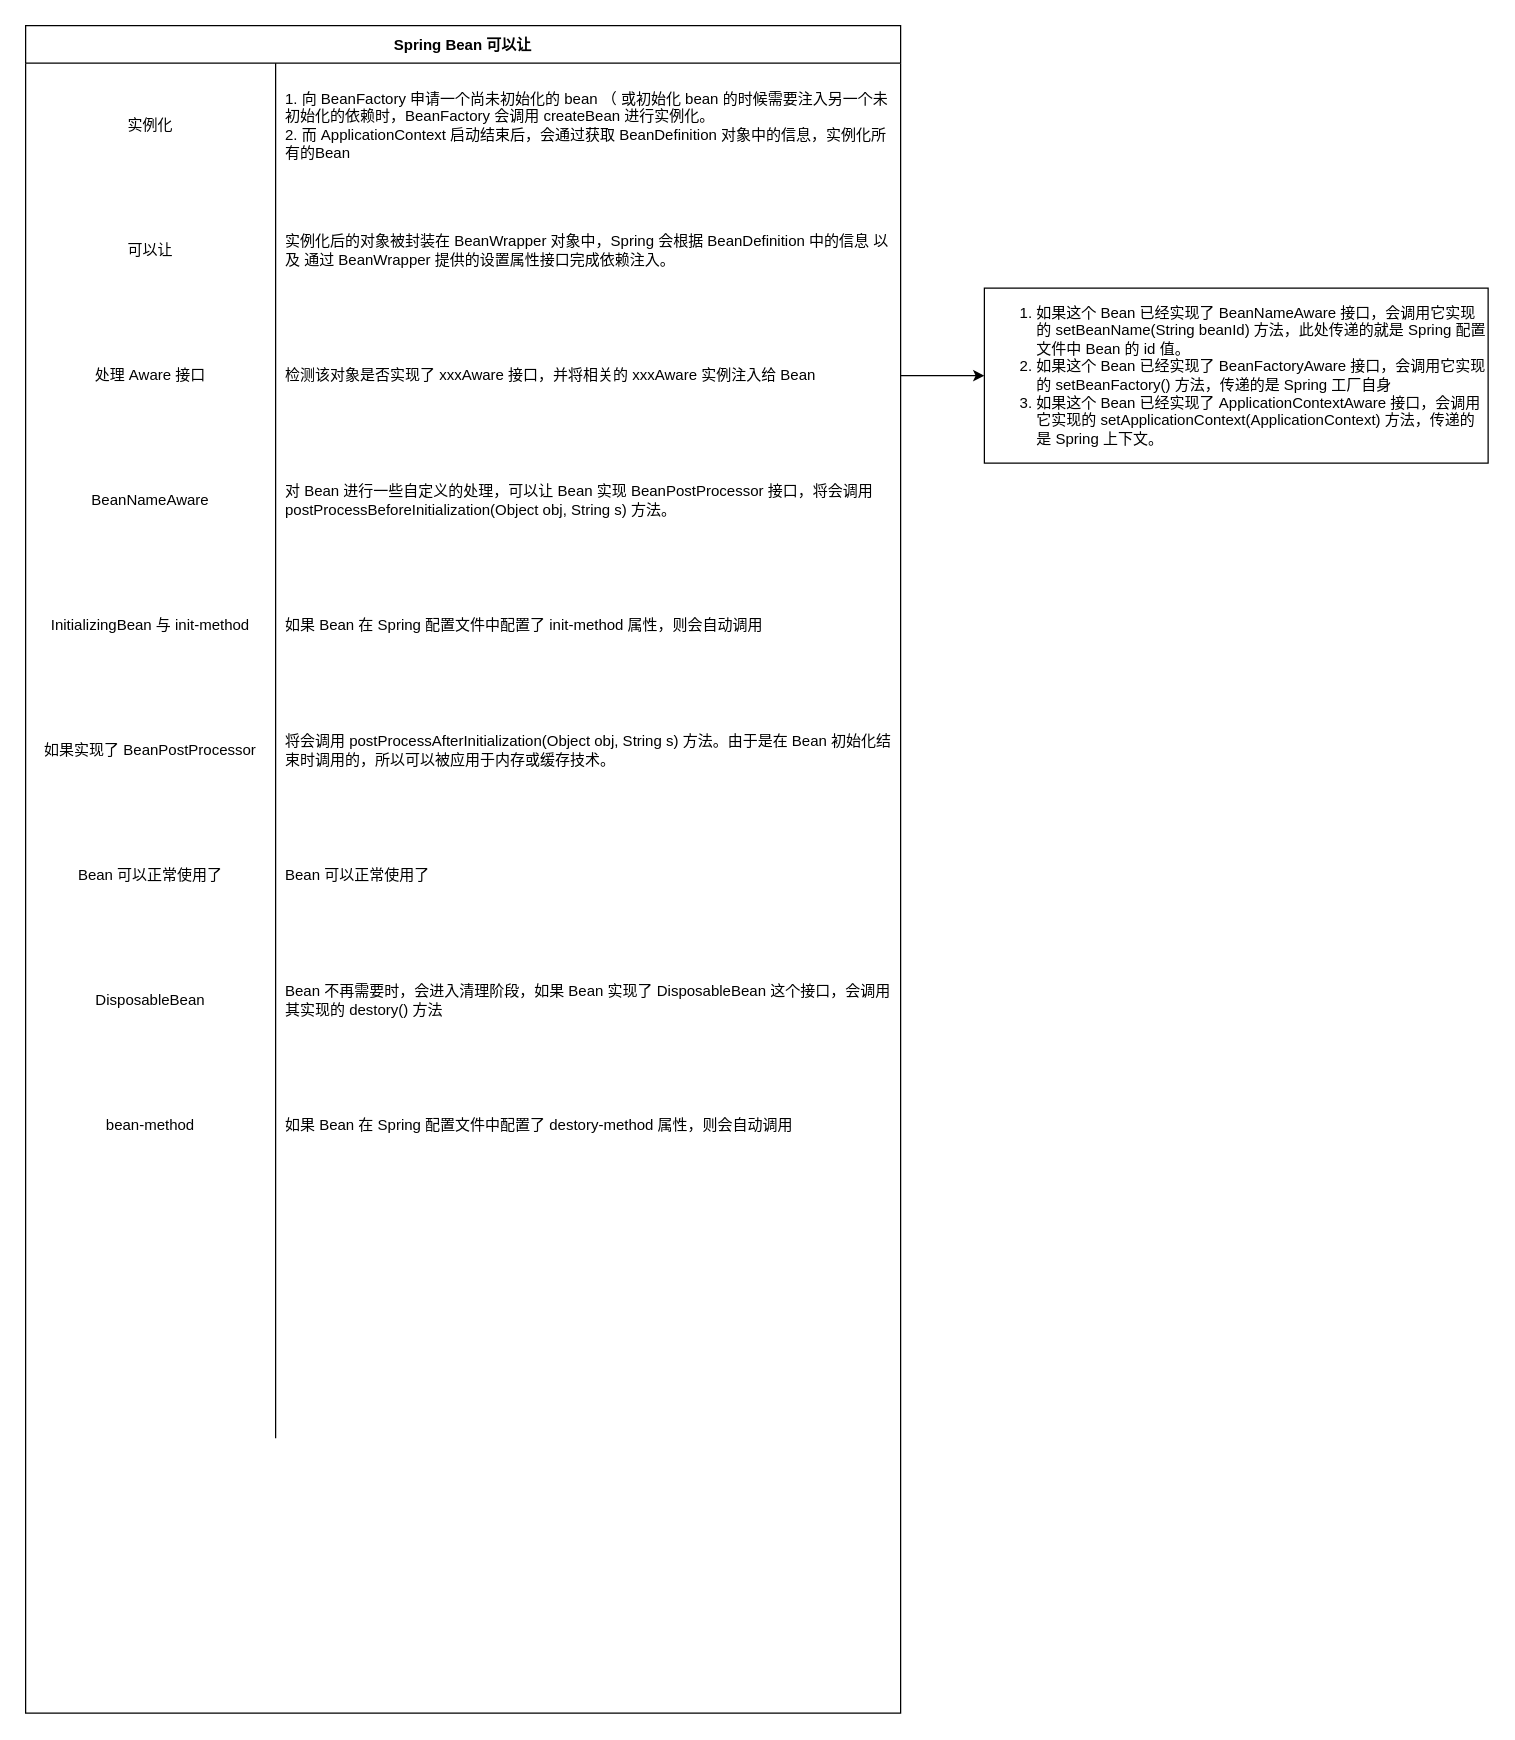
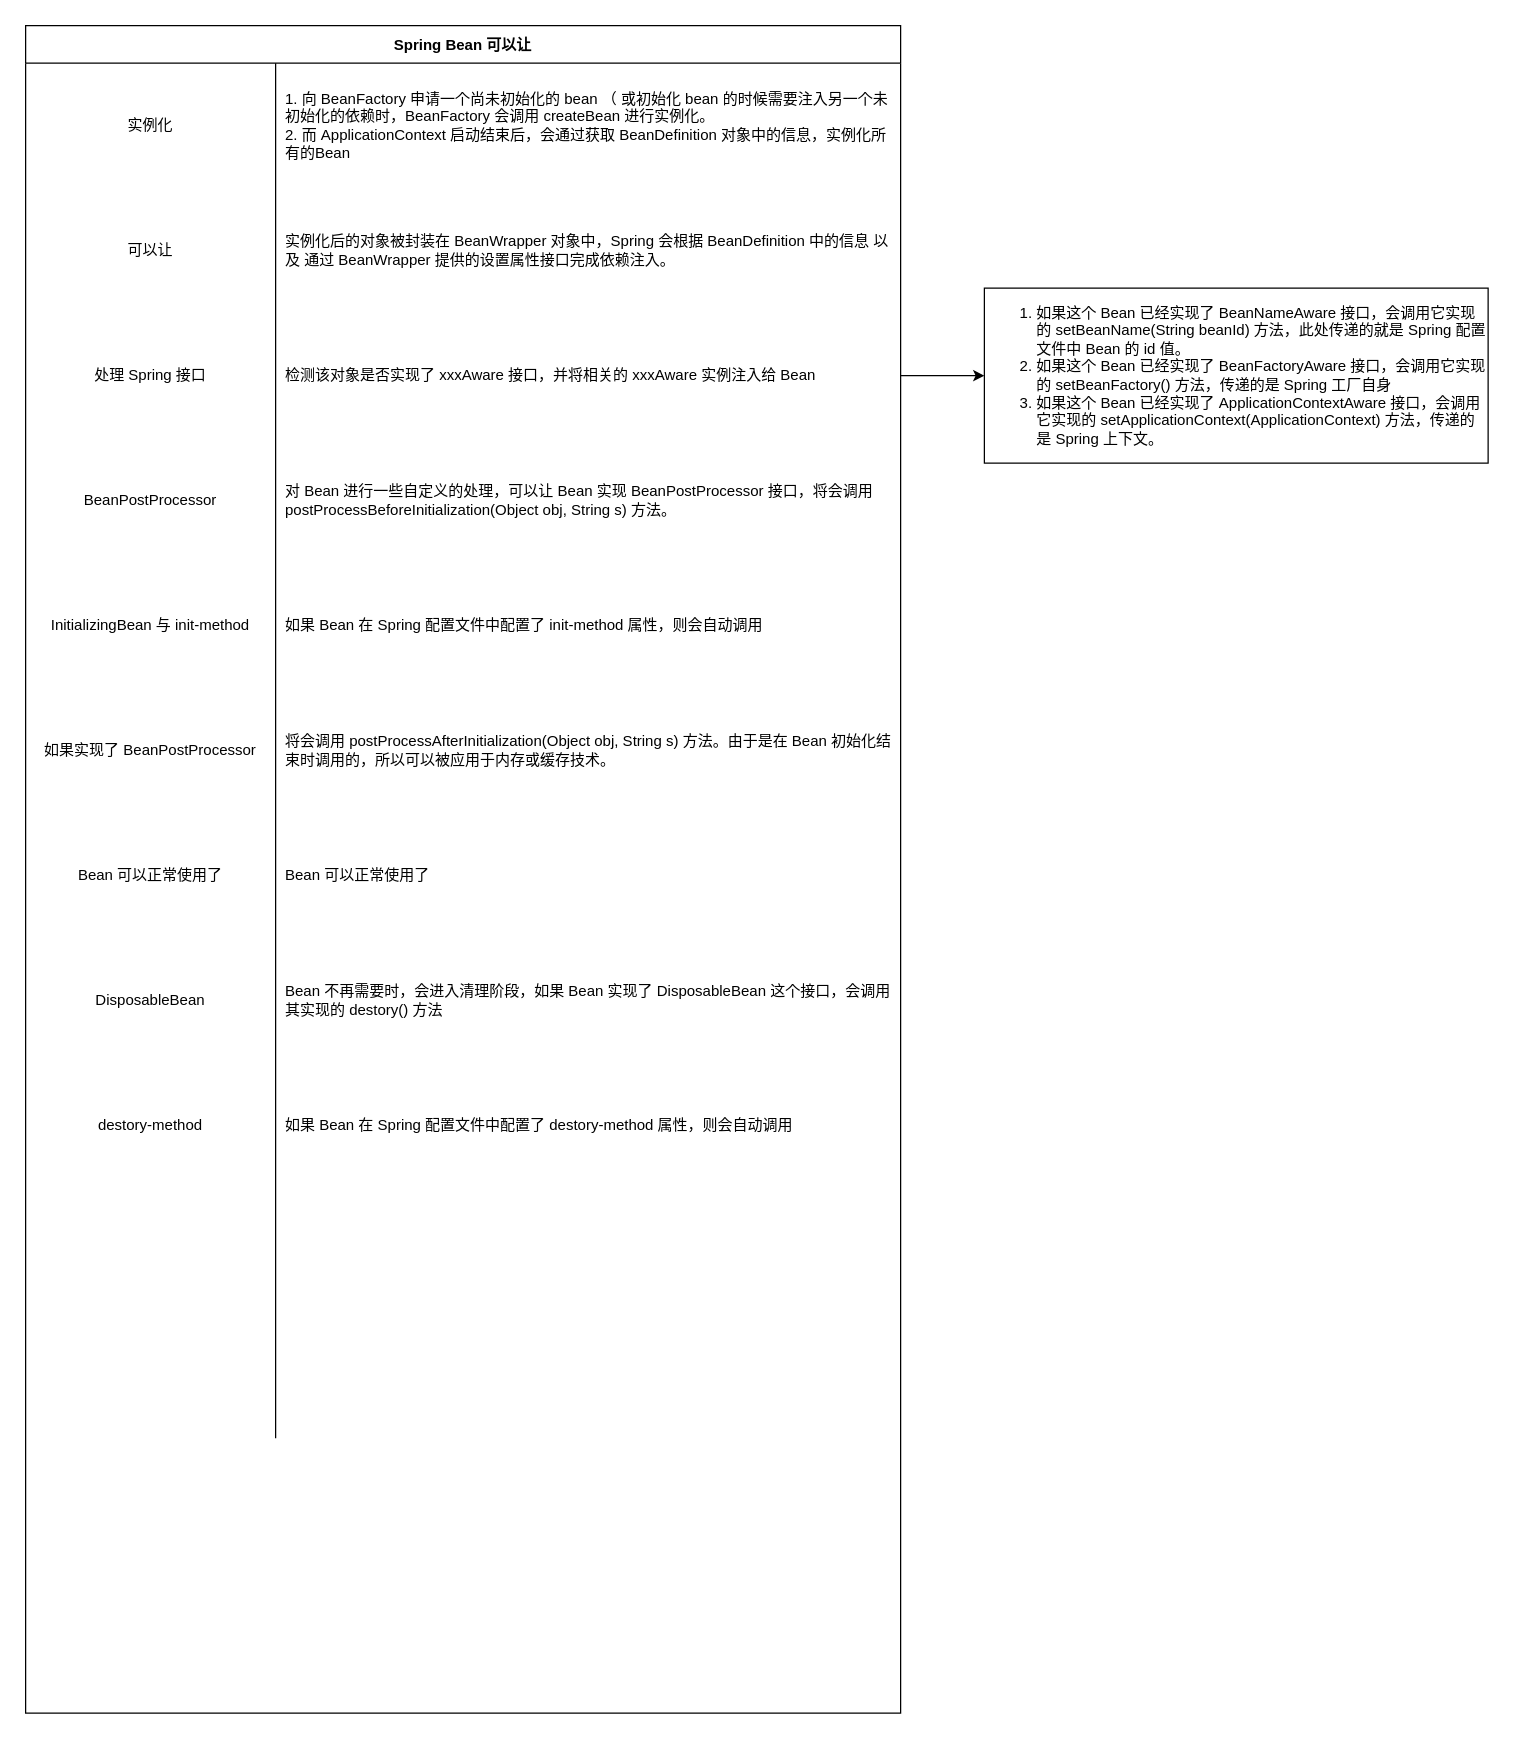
(151, 376) -> (151, 376)
(151, 501) -> (151, 501)
(151, 1126) -> (151, 1126)
